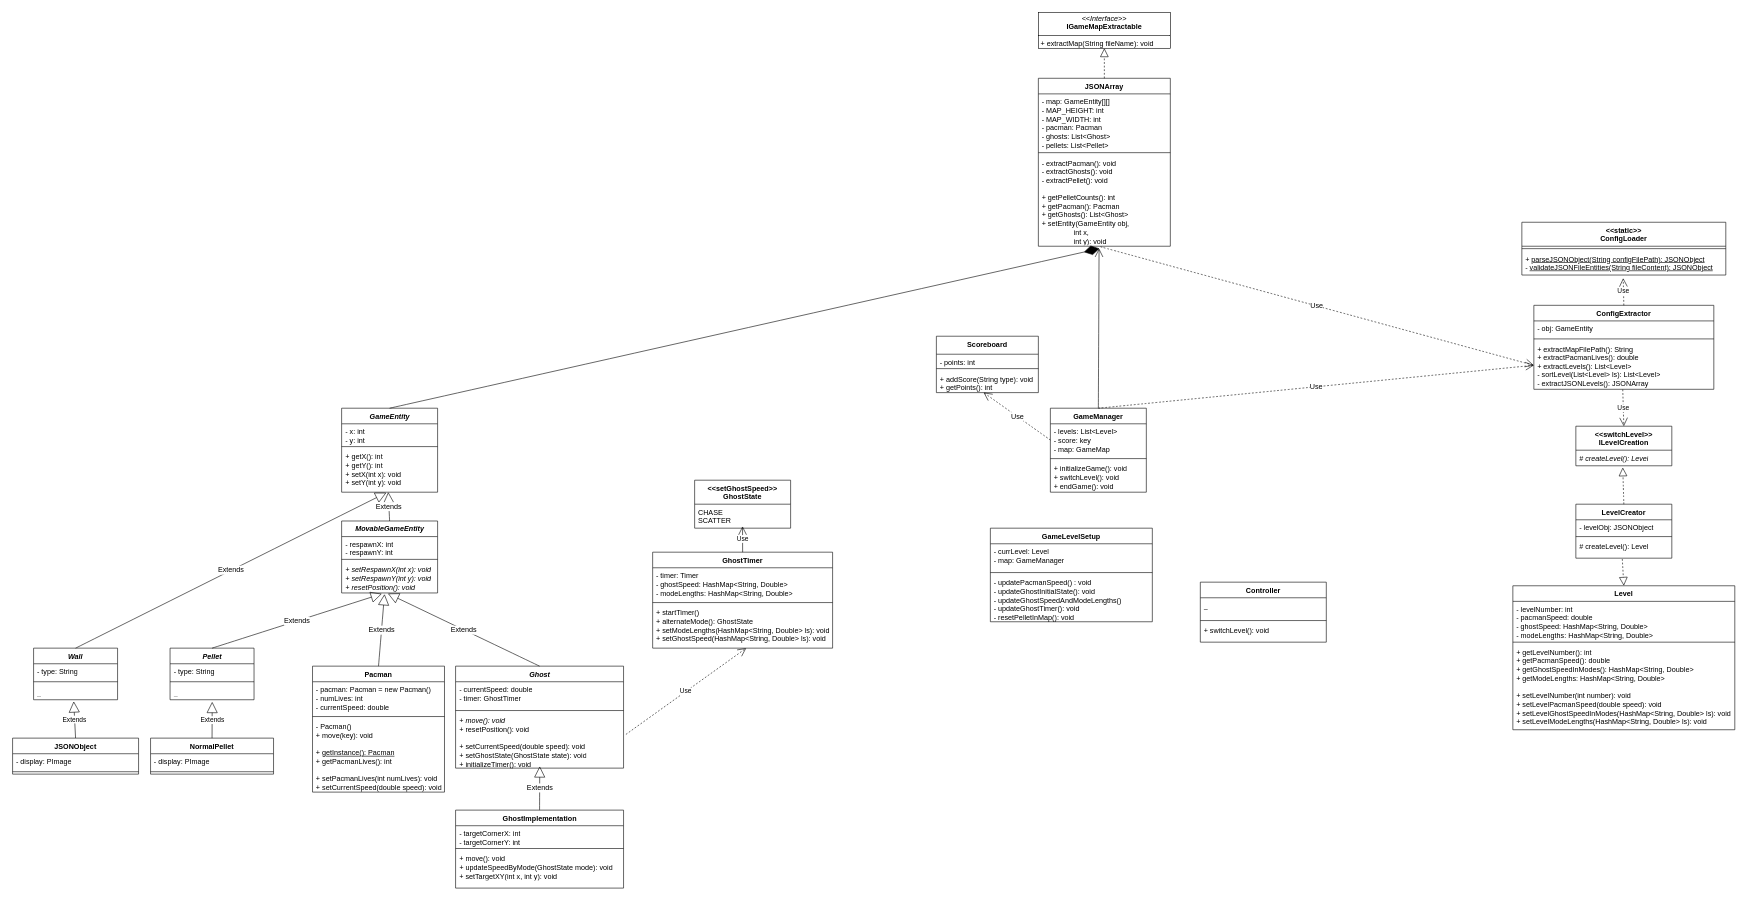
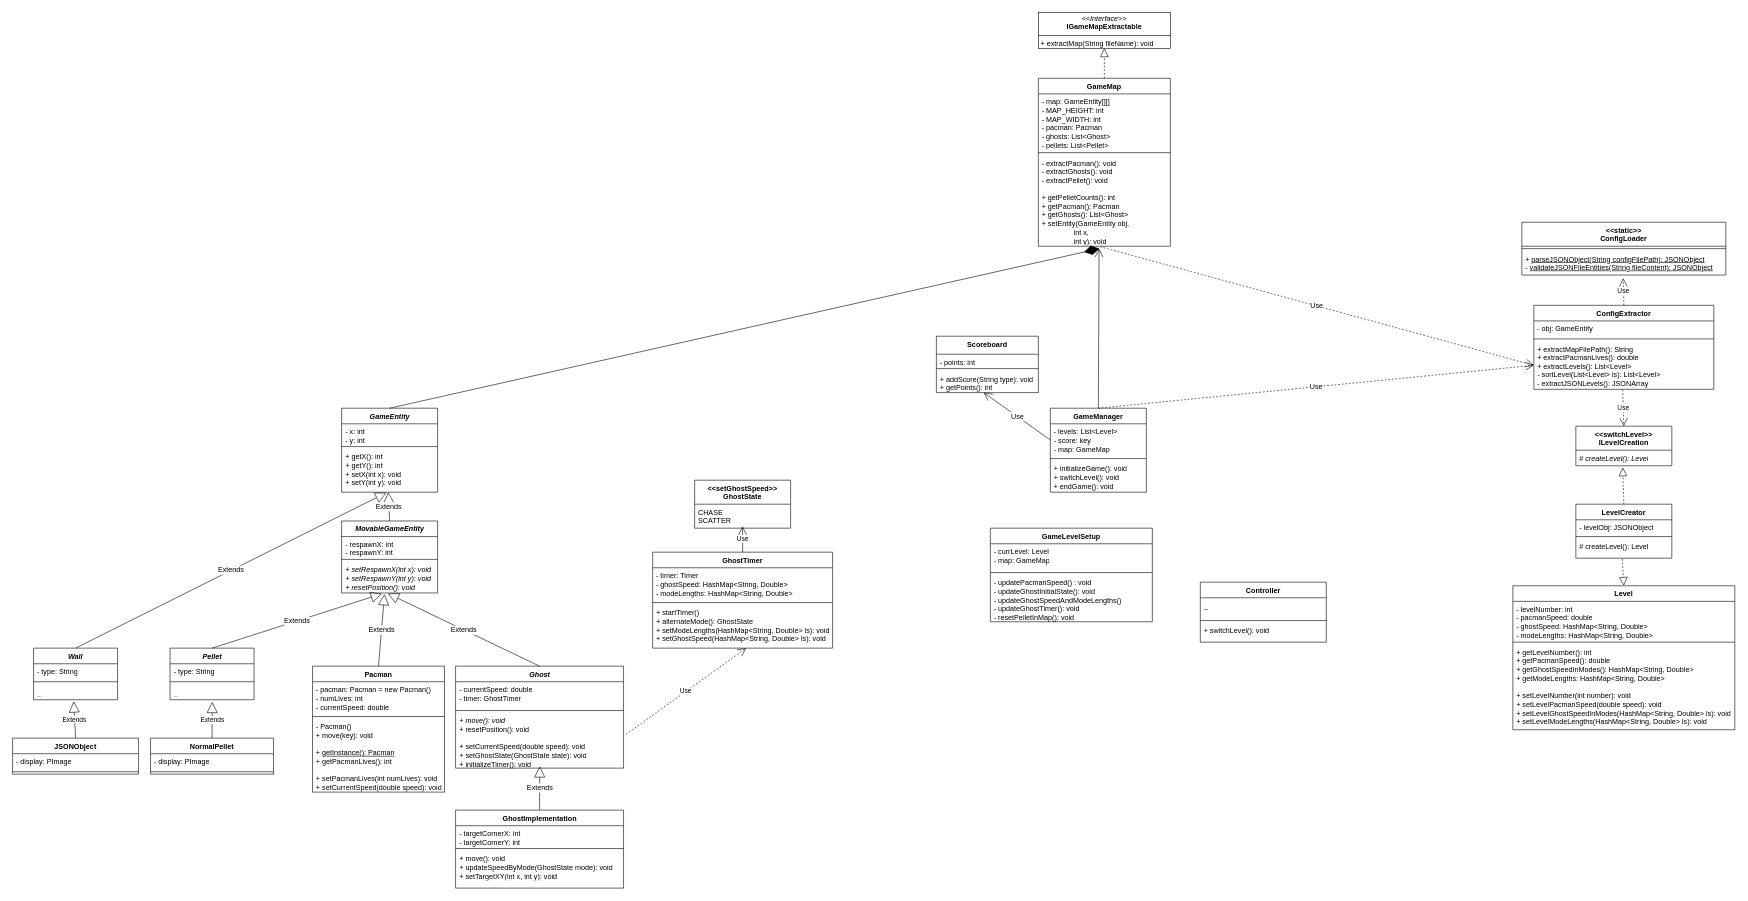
(1104, 87) -> (1104, 87)
(999, 404) -> (999, 404)
(1027, 557) -> (1026, 557)
